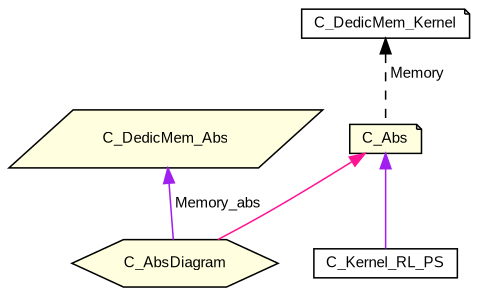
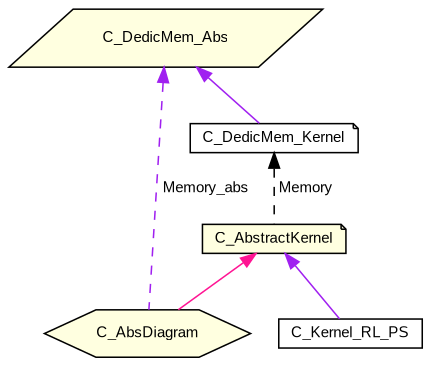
none -> (234, 100)
(386, 139) -> (274, 239)
(171, 212) -> (156, 196)
